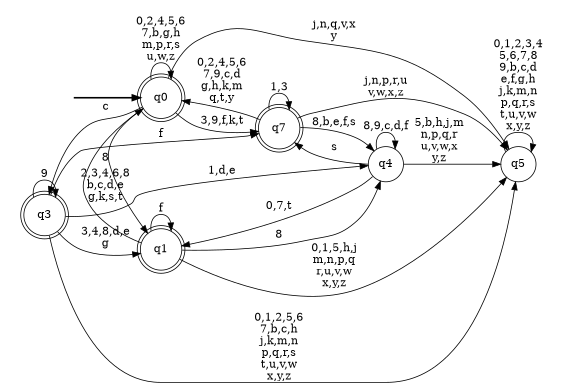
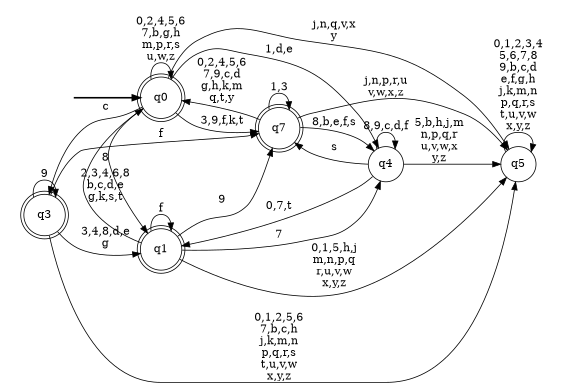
(209, 182) -> (283, 62)
none -> (238, 212)
(279, 235) -> (279, 235)
